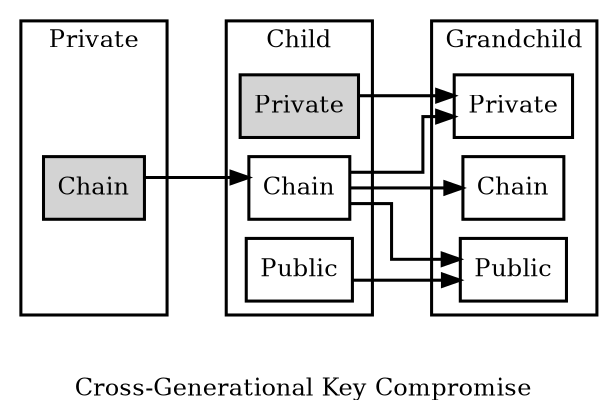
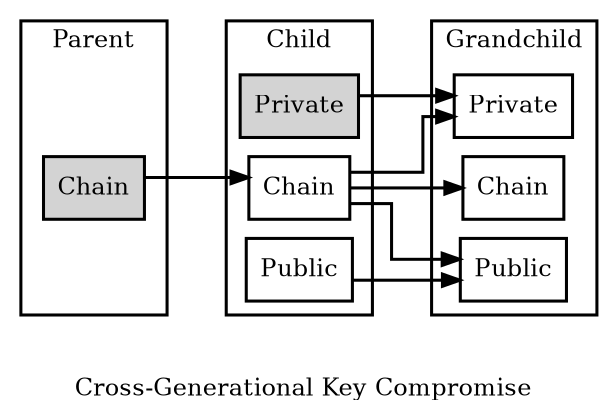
(94, 41) -> (94, 41)
